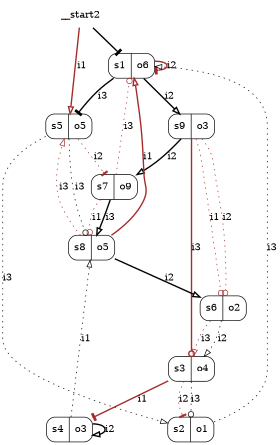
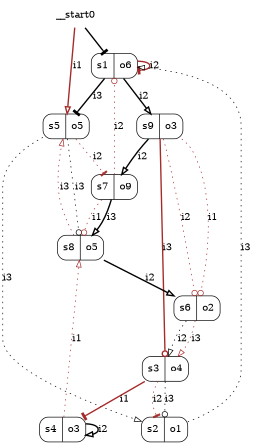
(81, 15) -> (76, 15)
(129, 126) -> (119, 126)
(143, 163) -> none
(80, 342) -> (71, 342)
